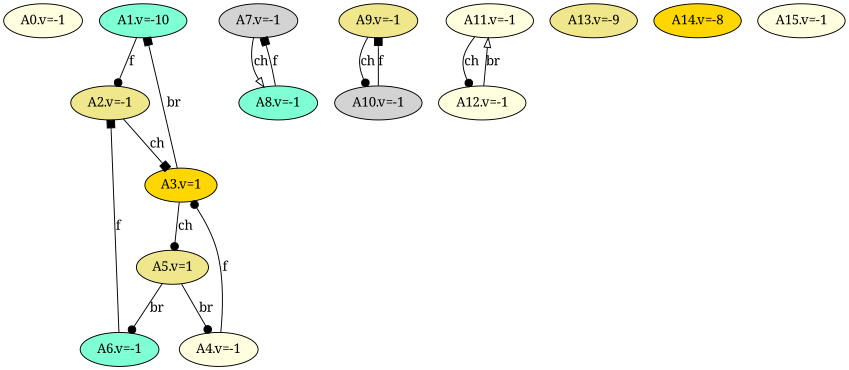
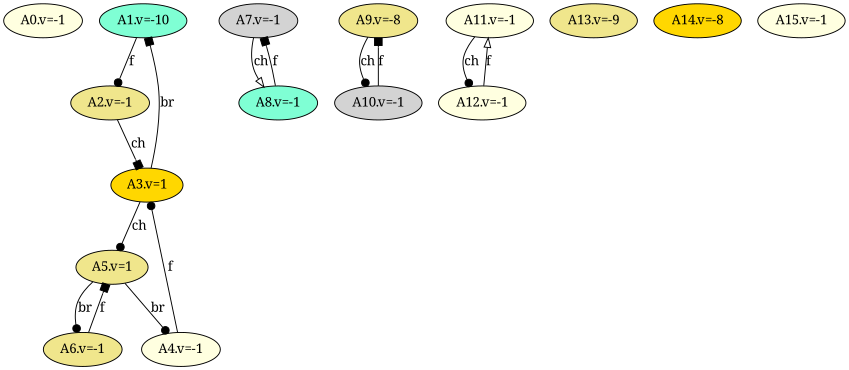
(378, 21) -> (378, 21)
(494, 62) -> (489, 62)
(115, 231) -> (96, 313)
(120, 349) -> (83, 349)
